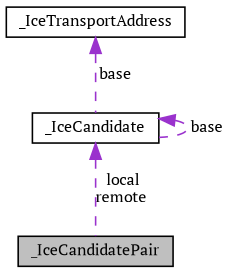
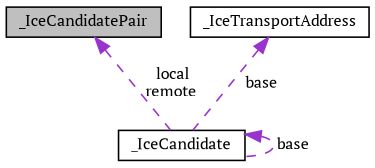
(96, 198) -> (138, 90)
